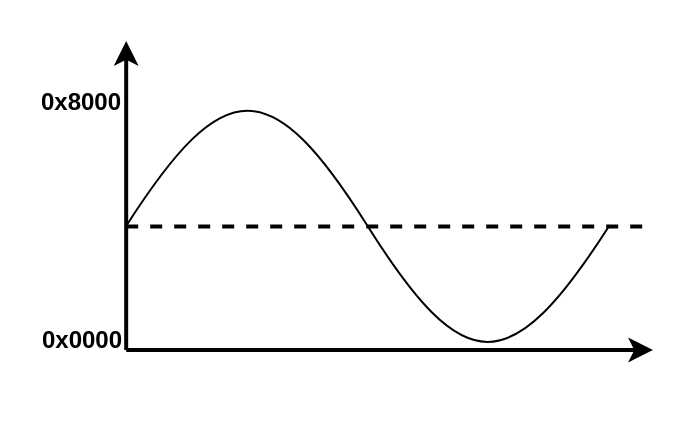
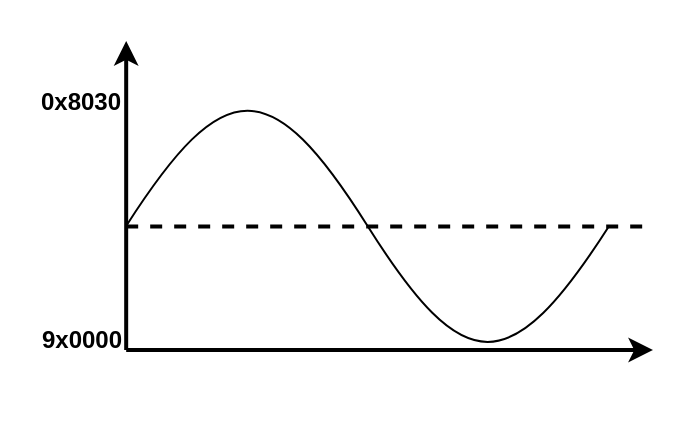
(82, 103) -> (82, 103)
(83, 341) -> (83, 341)
